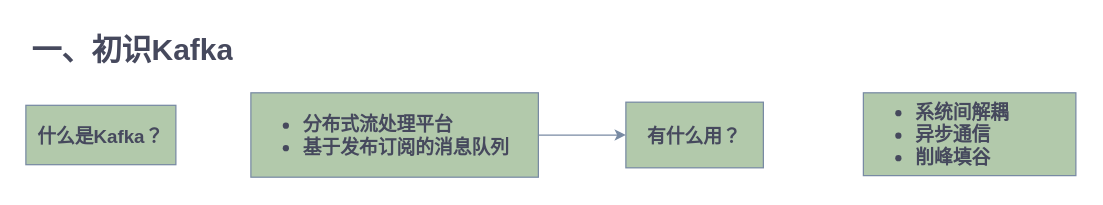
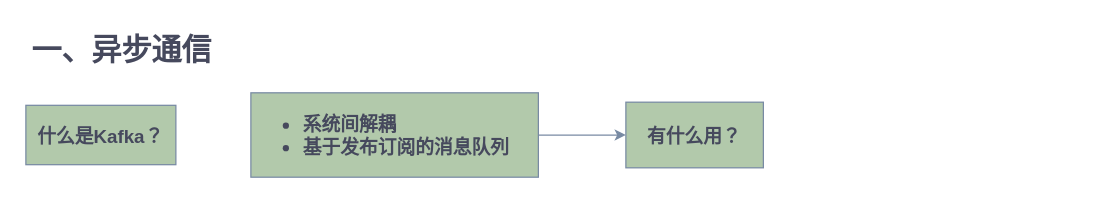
(83, 22) -> (77, 22)
(969, 134) -> none
(356, 136) -> (356, 136)
